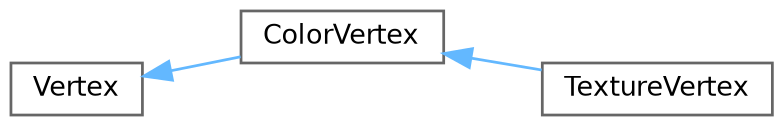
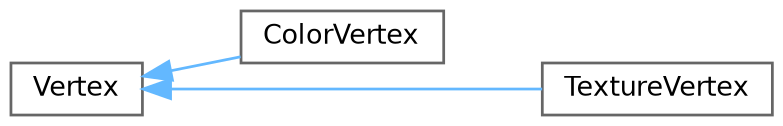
(507, 64) -> (357, 89)
